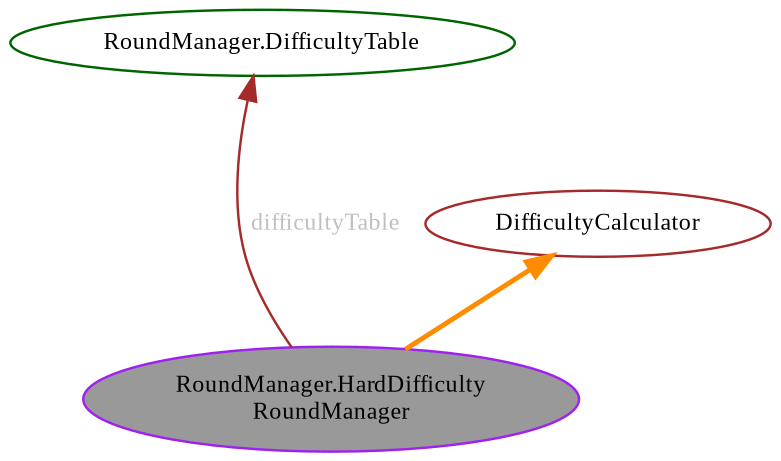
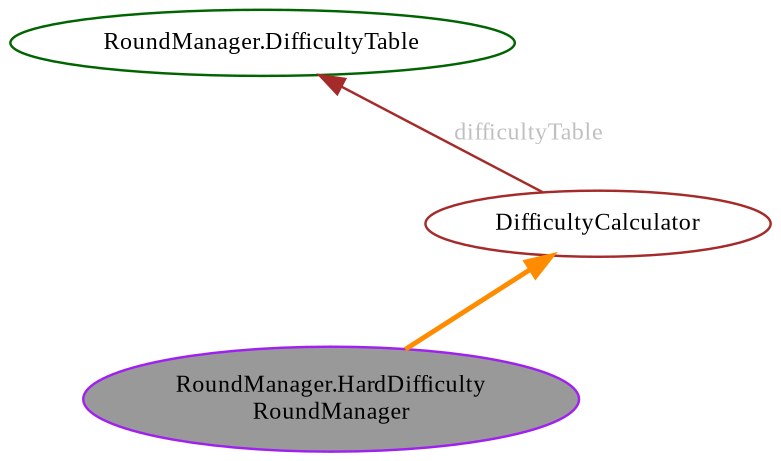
(240, 229) -> (442, 139)
